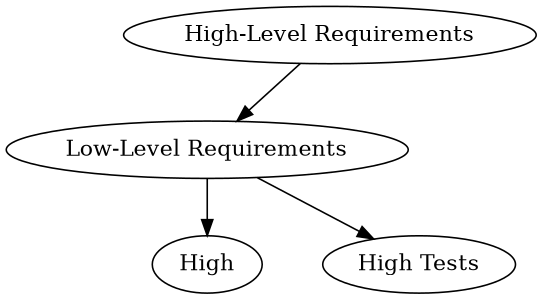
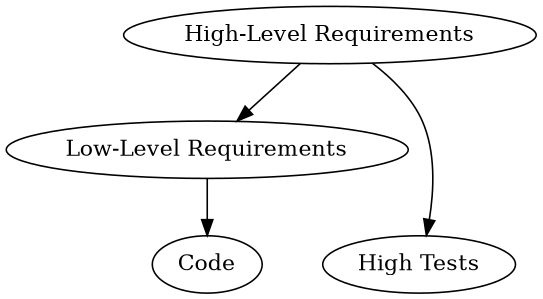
(308, 205) -> (426, 132)
(207, 264) -> (207, 264)
